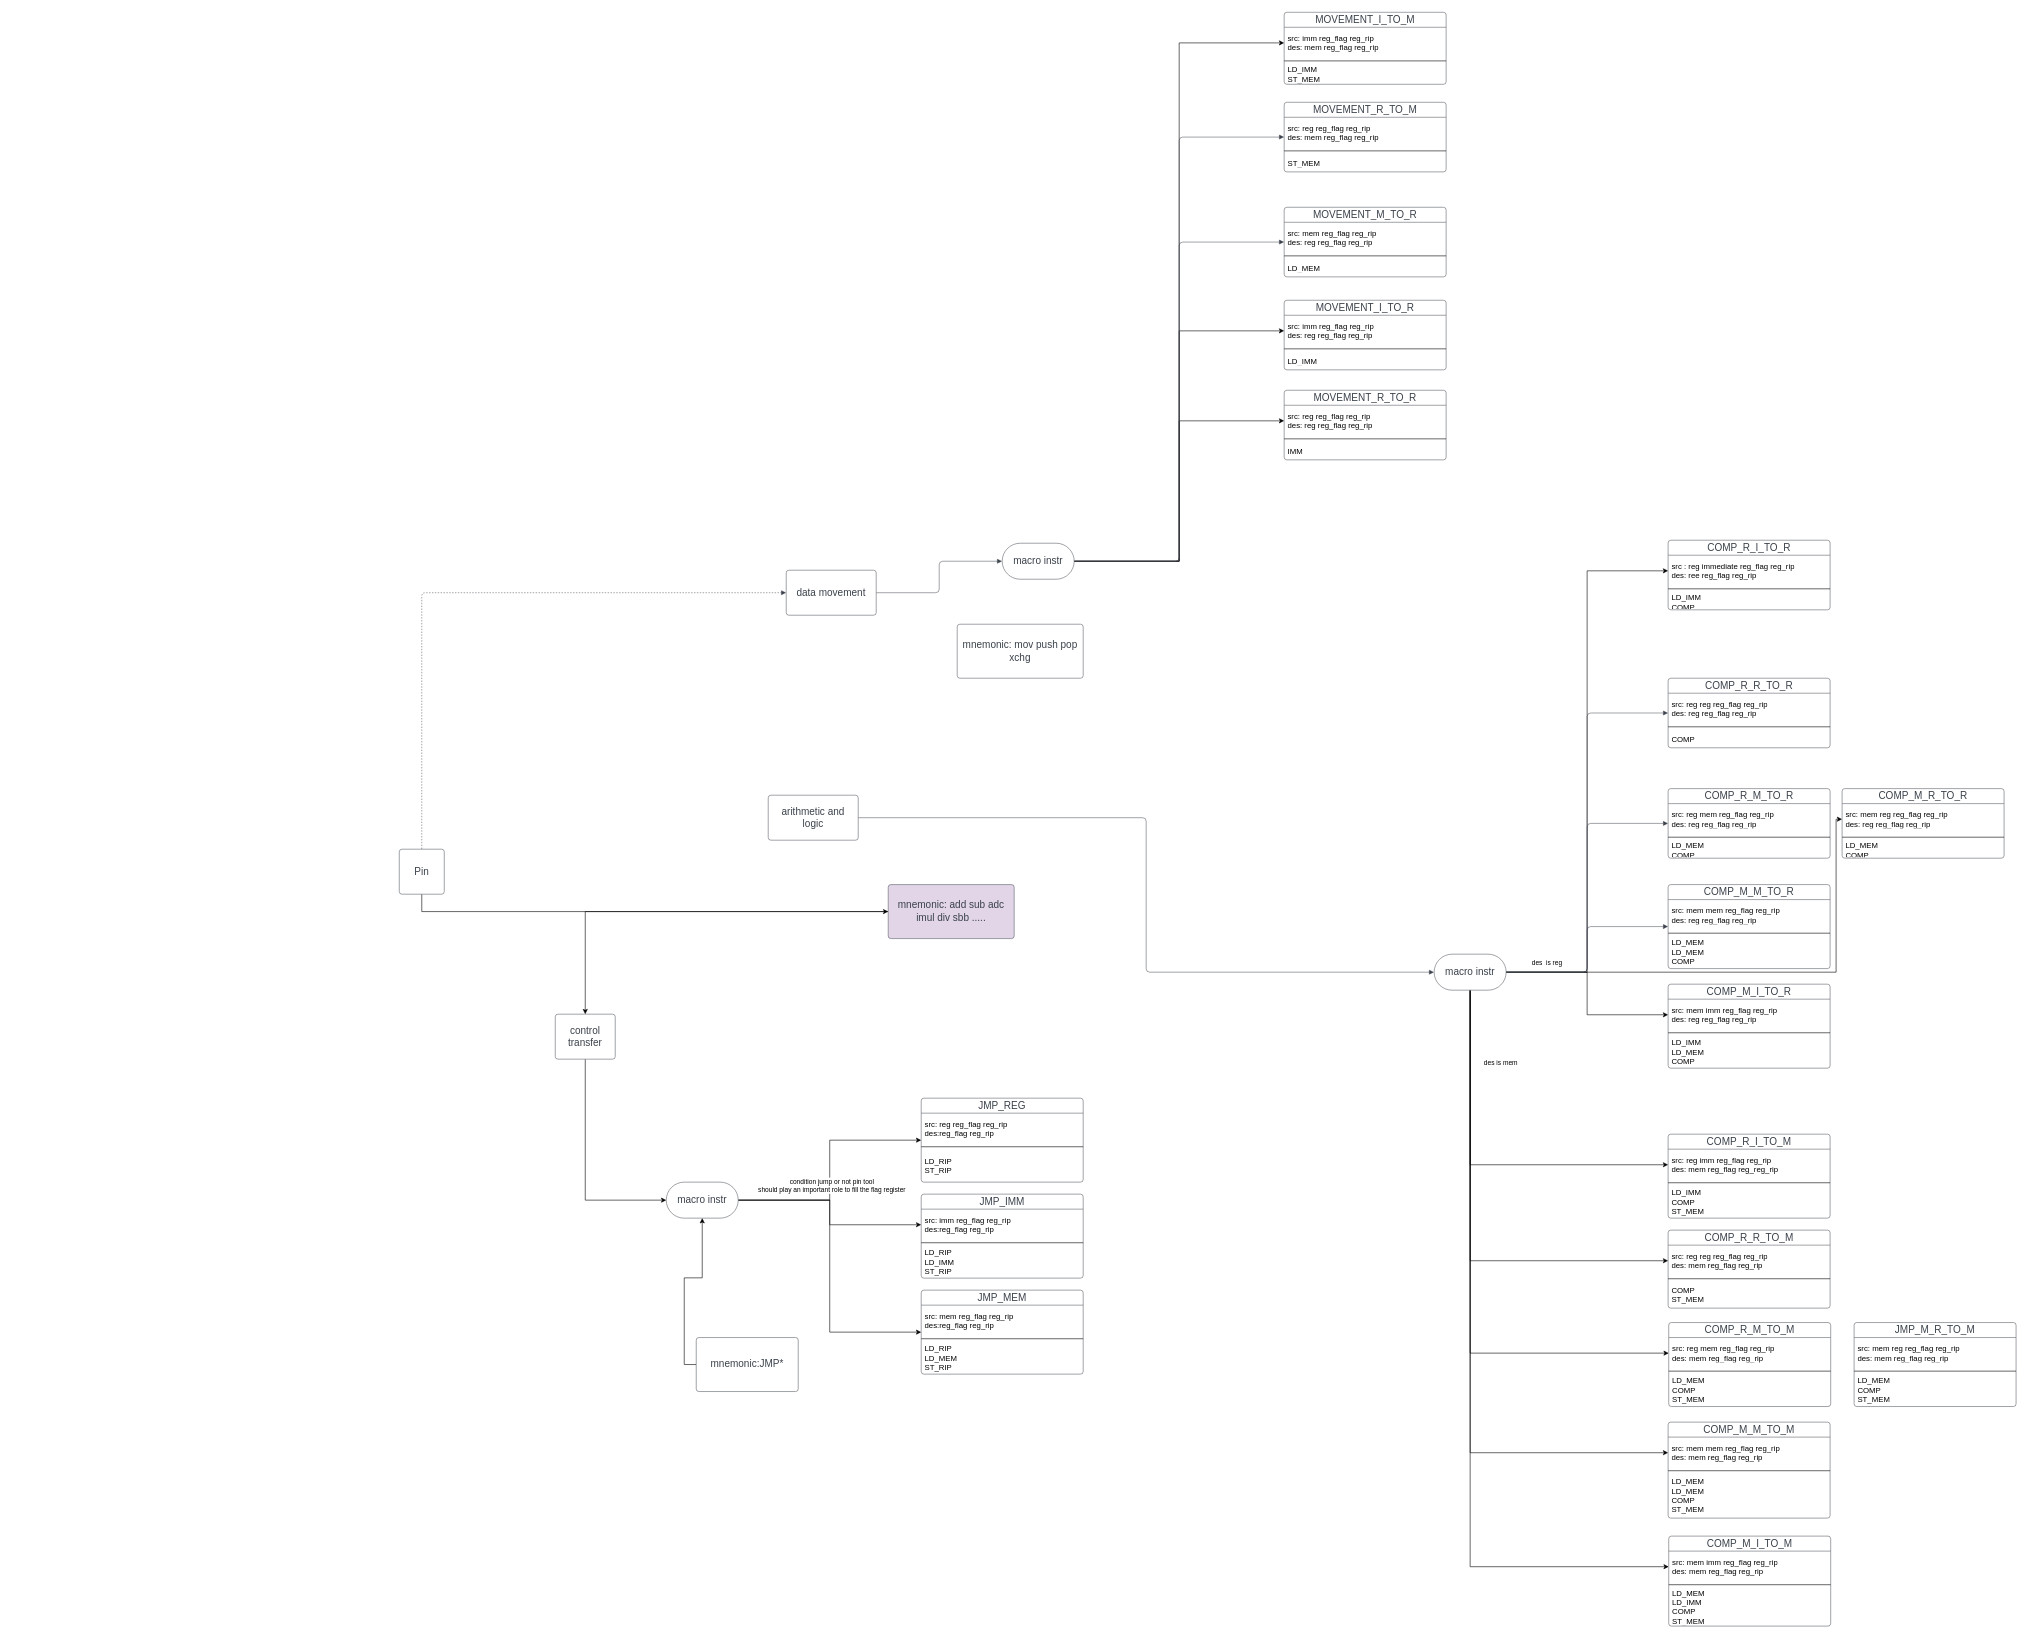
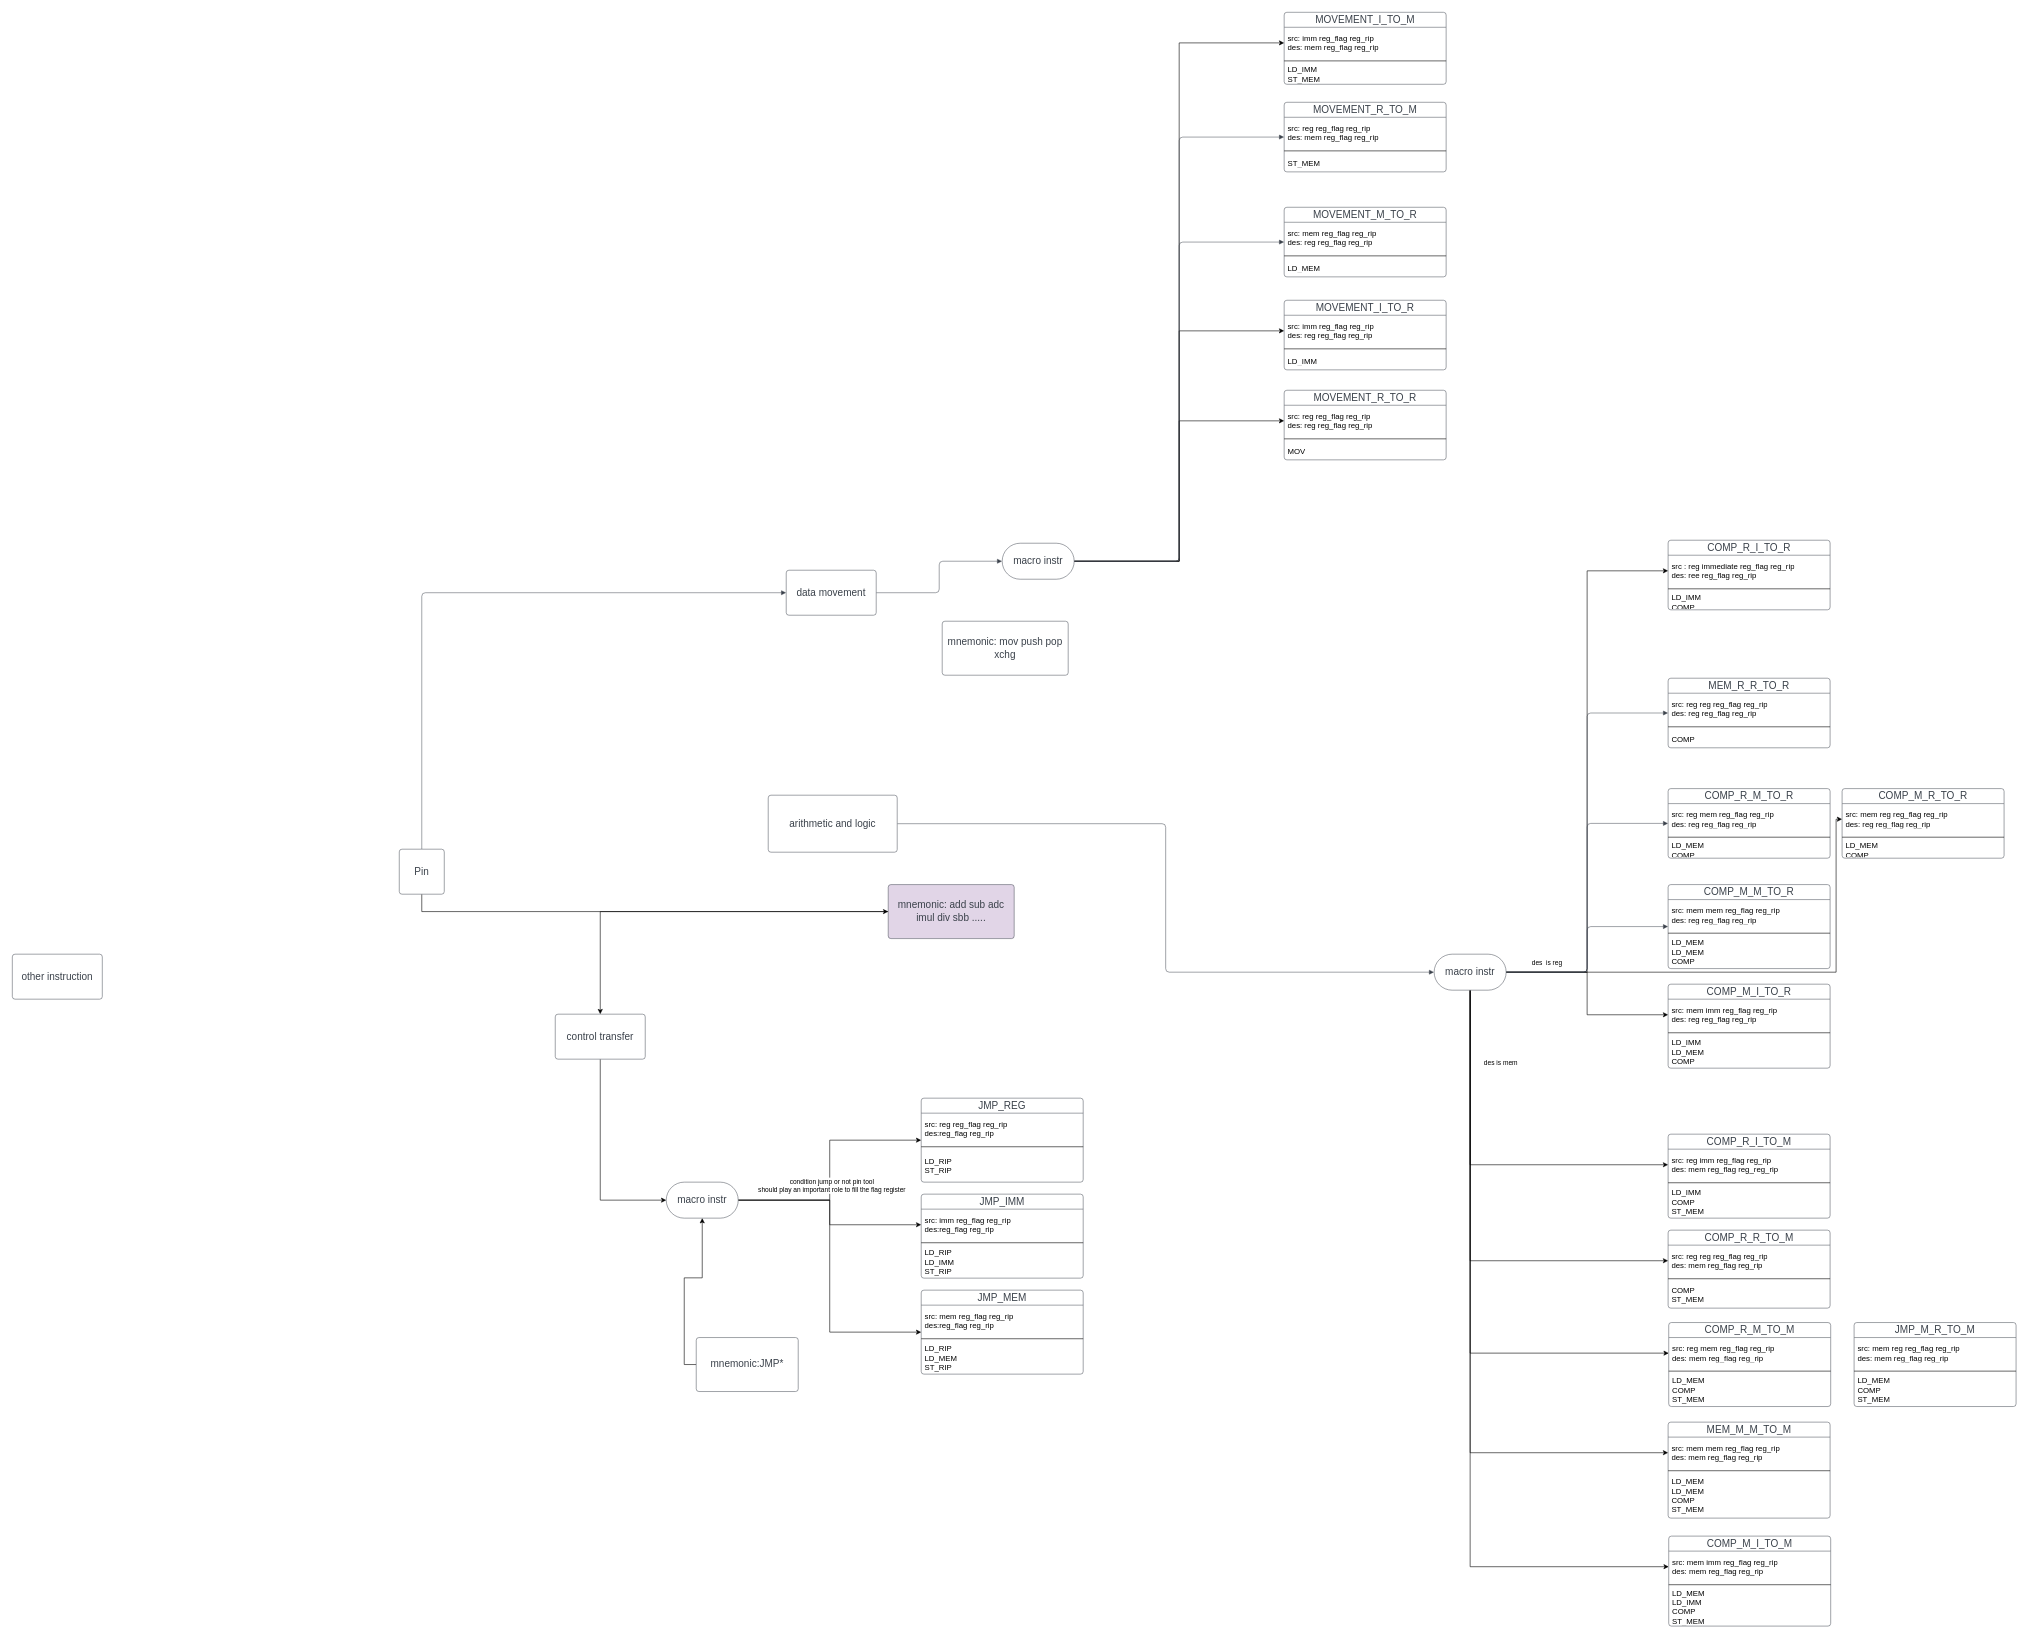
(1294, 451) -> (1294, 451)
(471, 593) -> (471, 593)
(1020, 651) -> (1005, 648)
(1749, 686) -> (1749, 686)
(813, 818) -> (833, 824)
none -> (57, 977)
(585, 1037) -> (600, 1037)
(1749, 1430) -> (1749, 1430)
